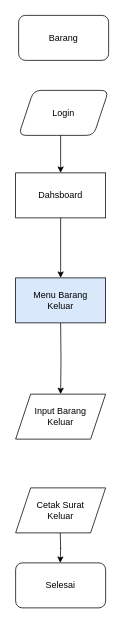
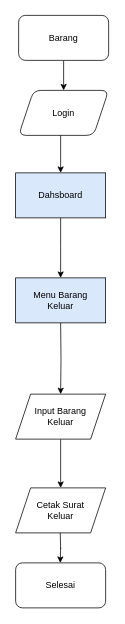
none -> (63, 72)
(60, 195) -> (60, 195)
none -> (60, 461)
